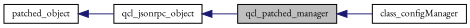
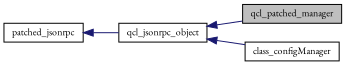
(41, 14) -> (44, 33)
(360, 14) -> (231, 43)
